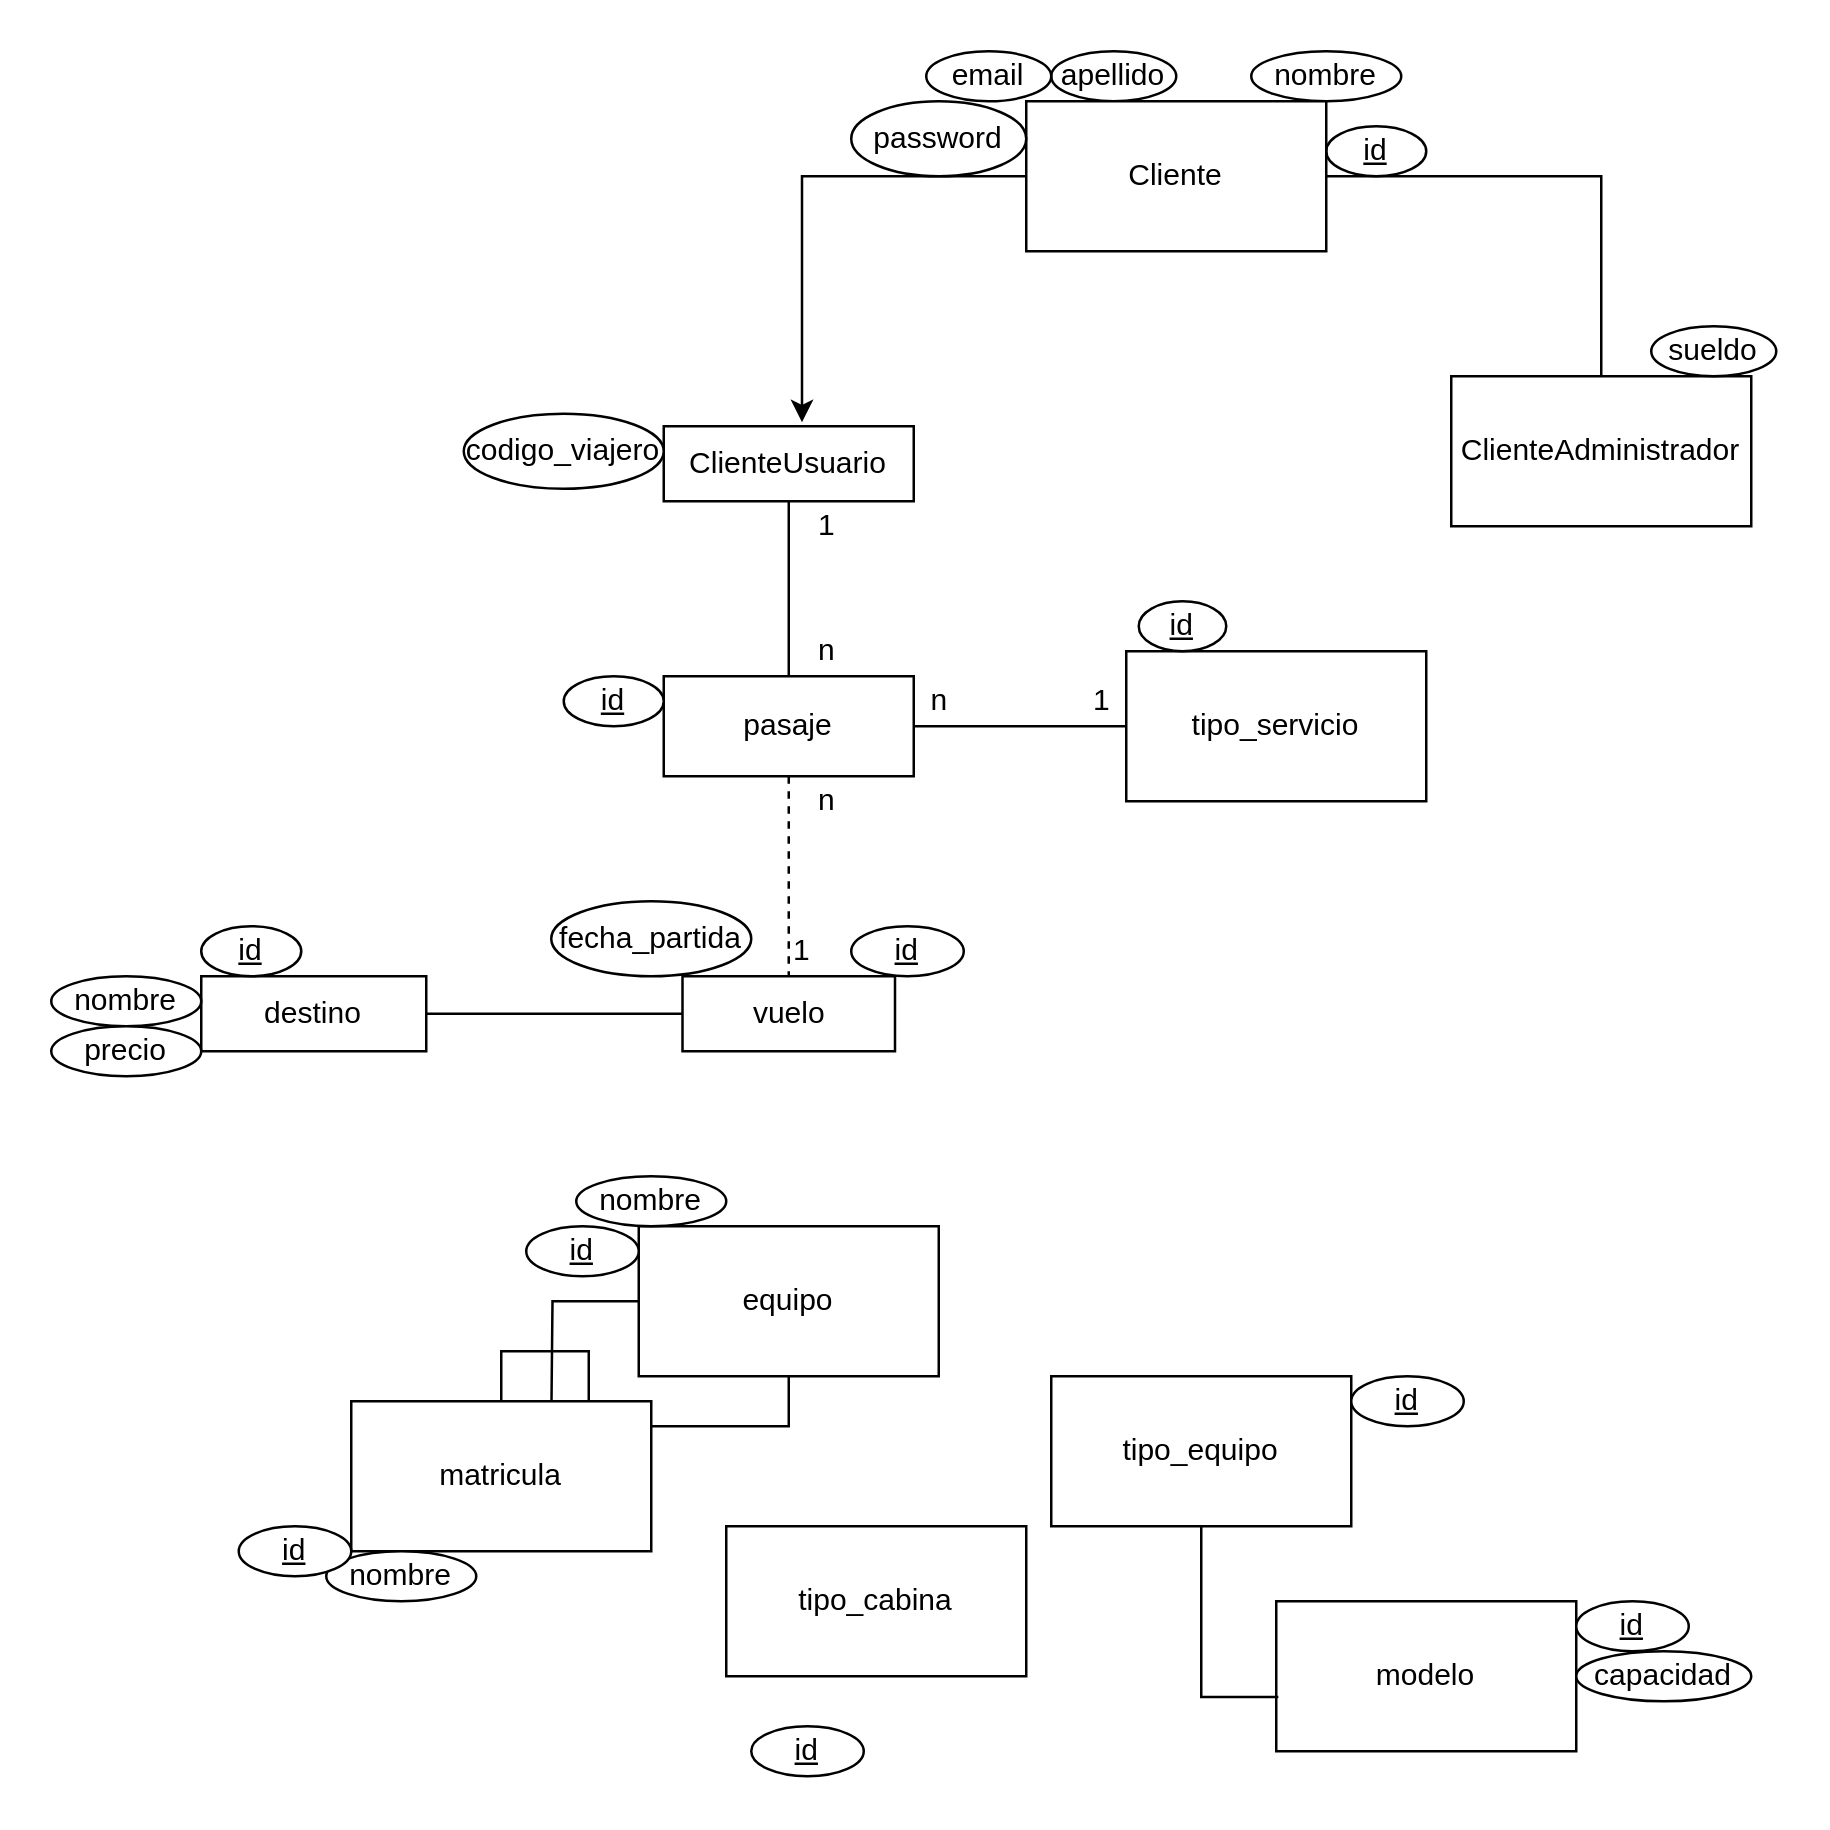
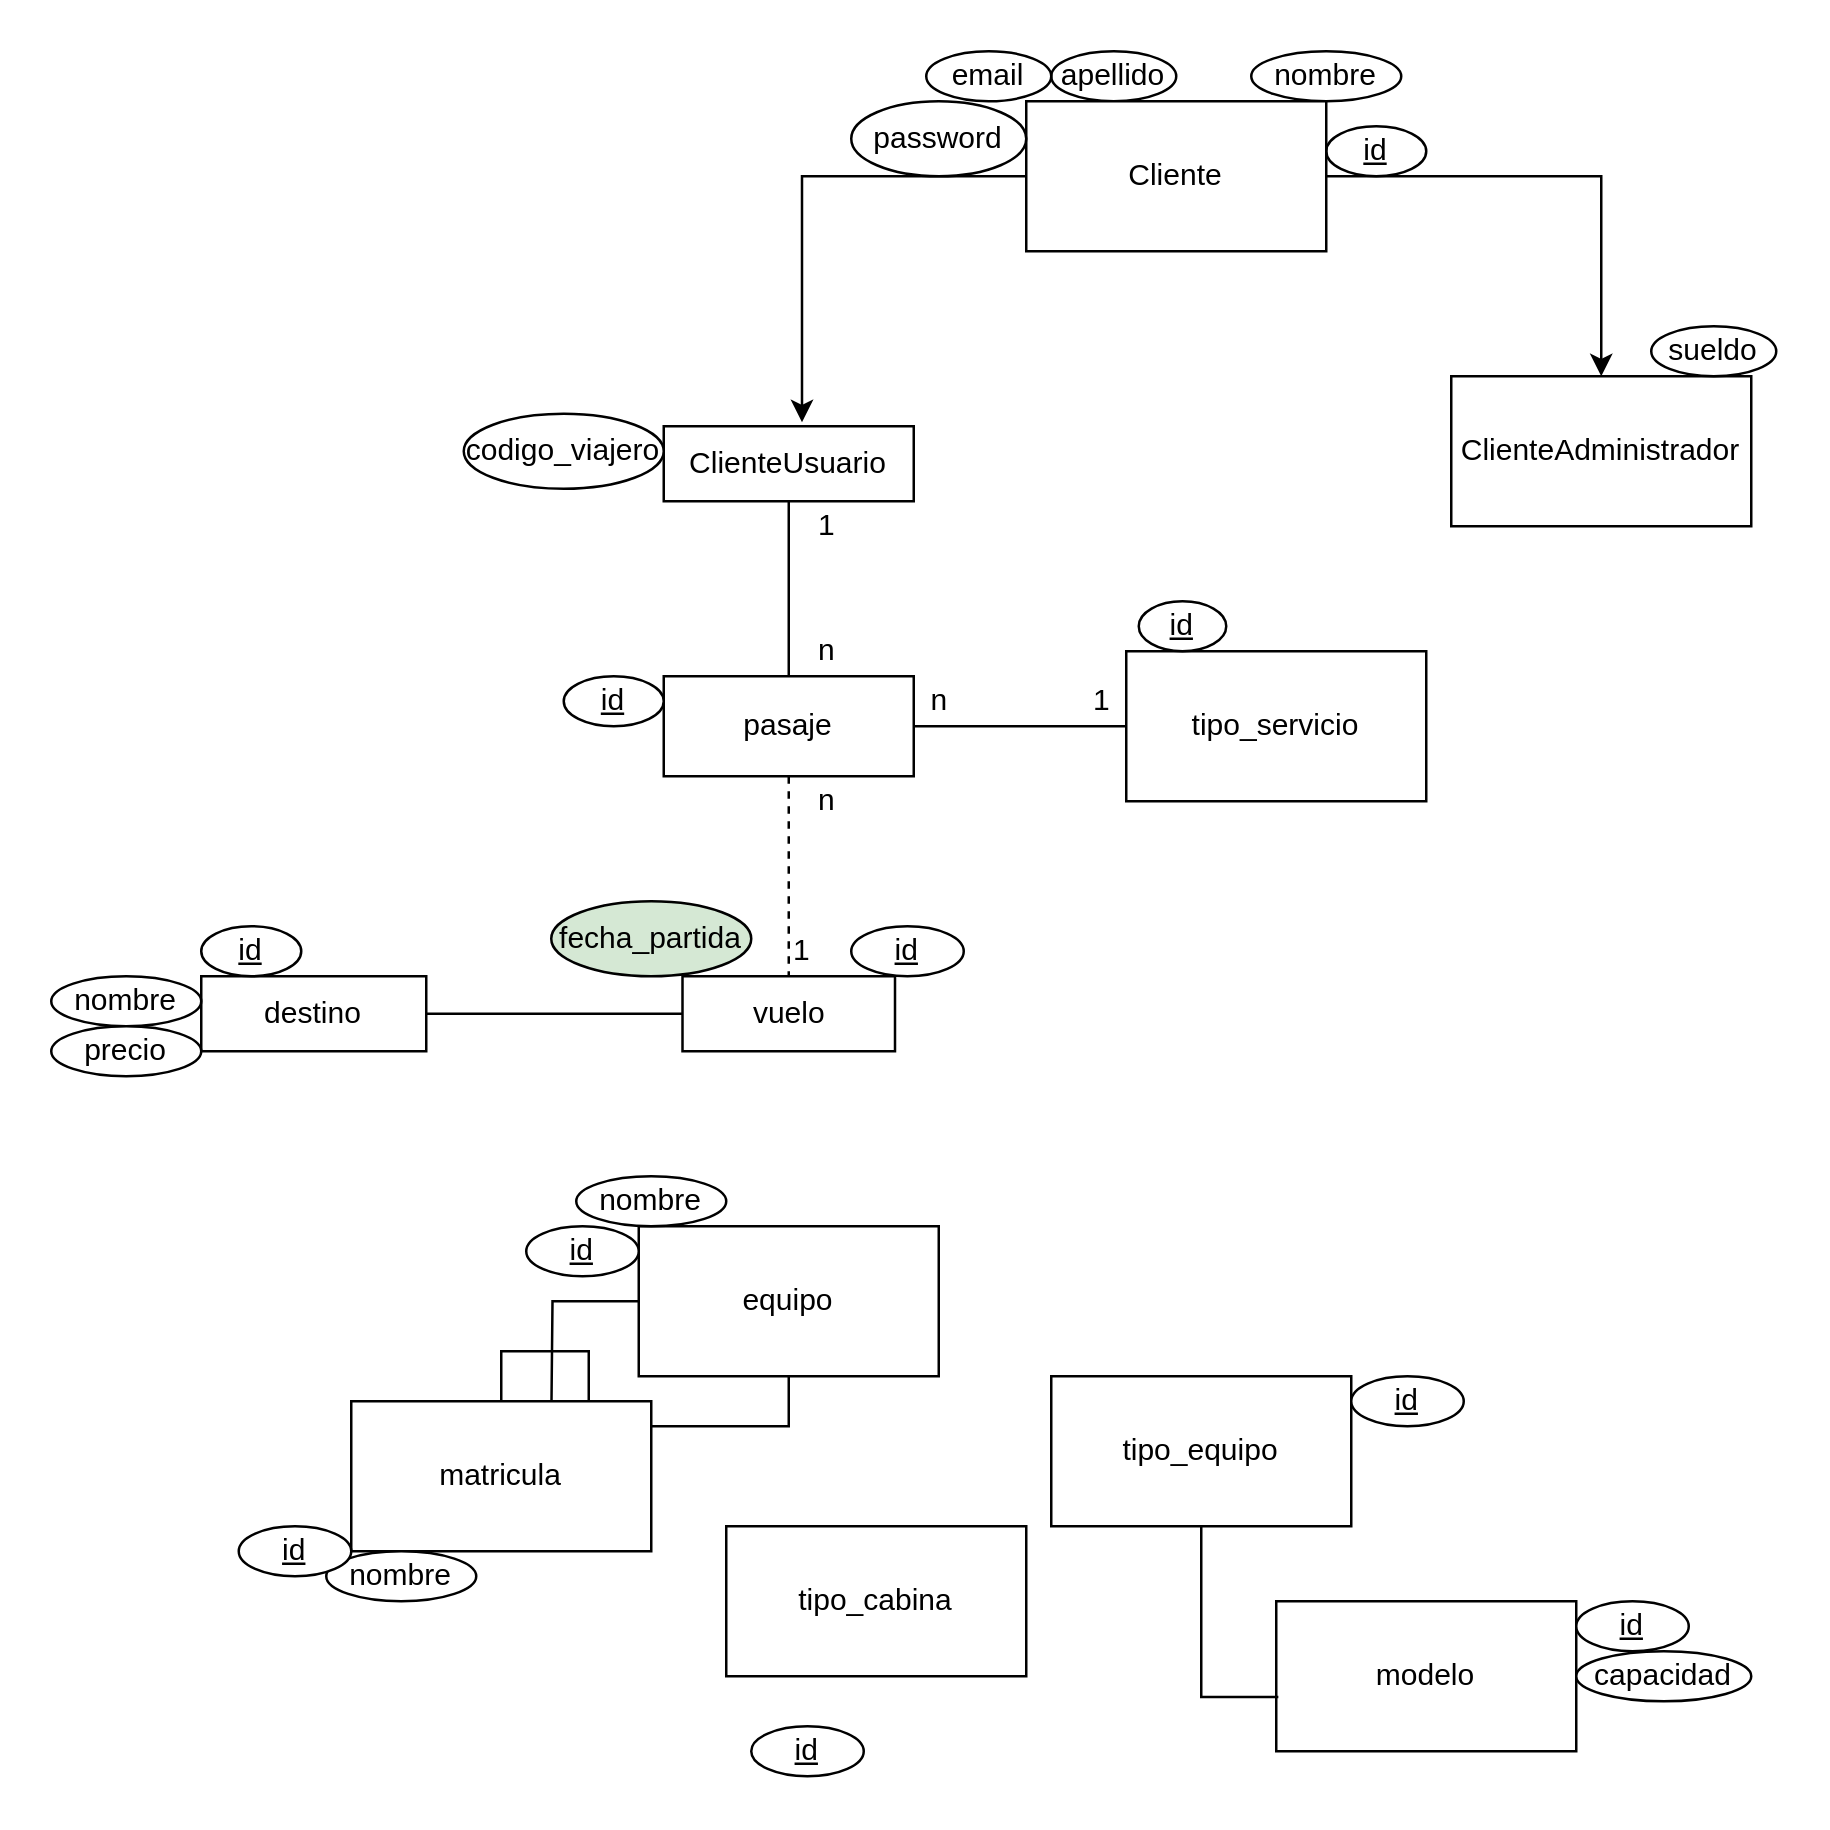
(1601, 365) -> (1601, 358)
(651, 939) -> (651, 939)
